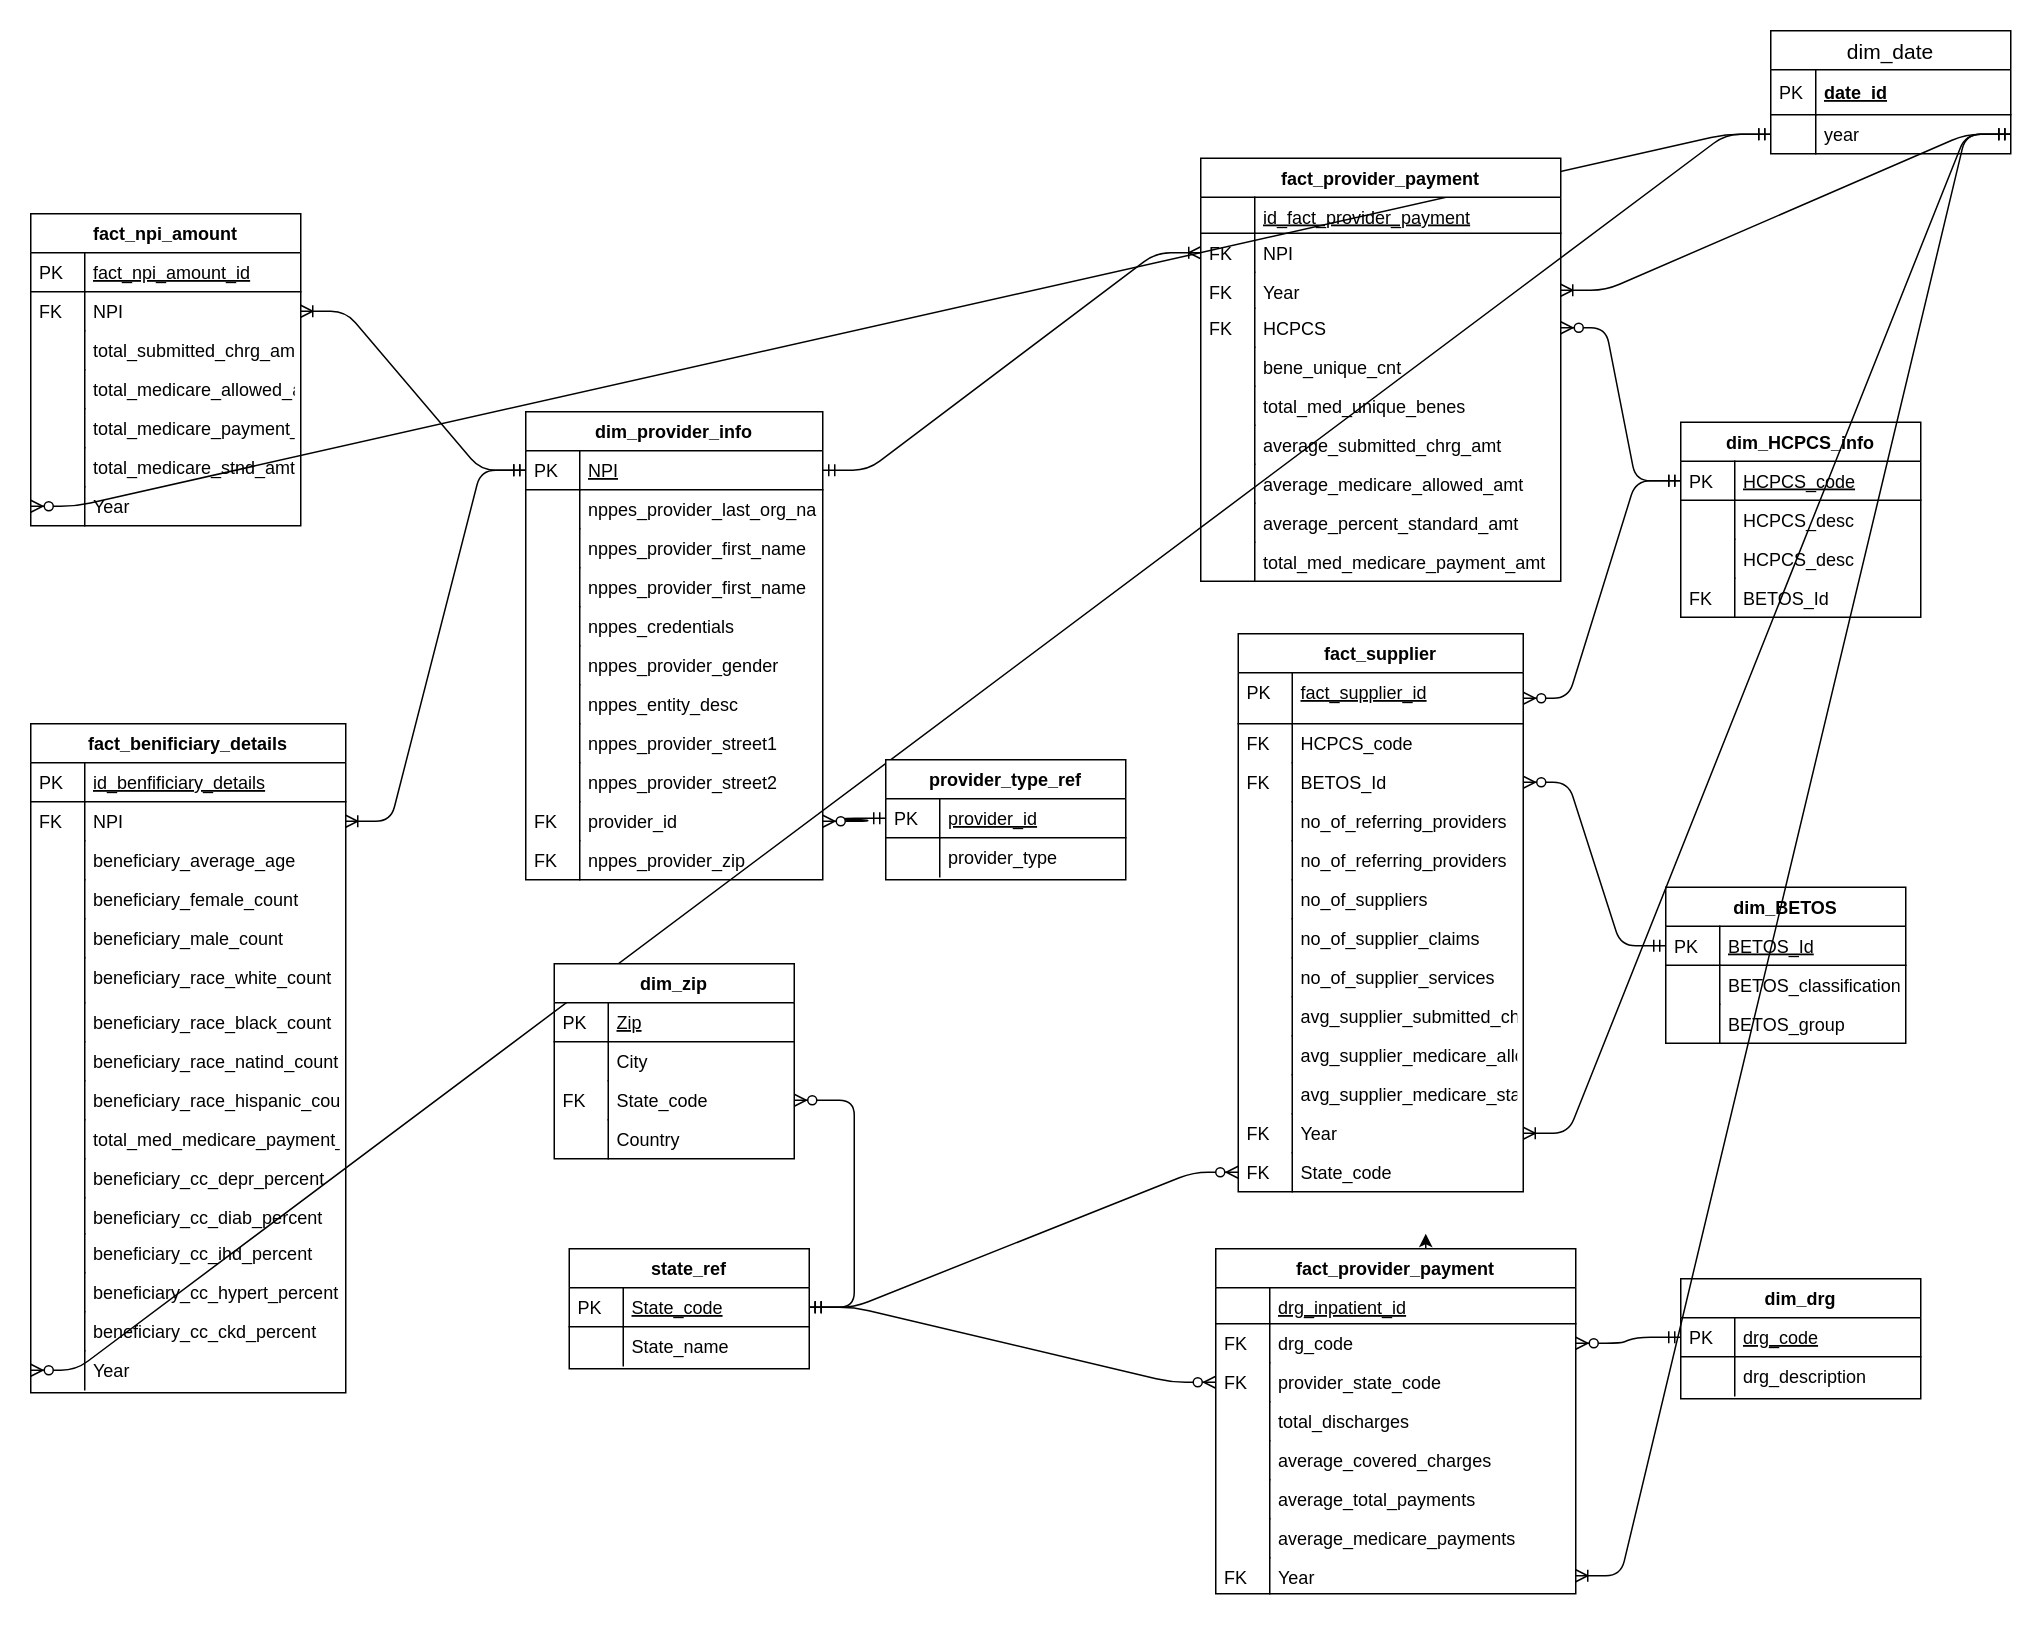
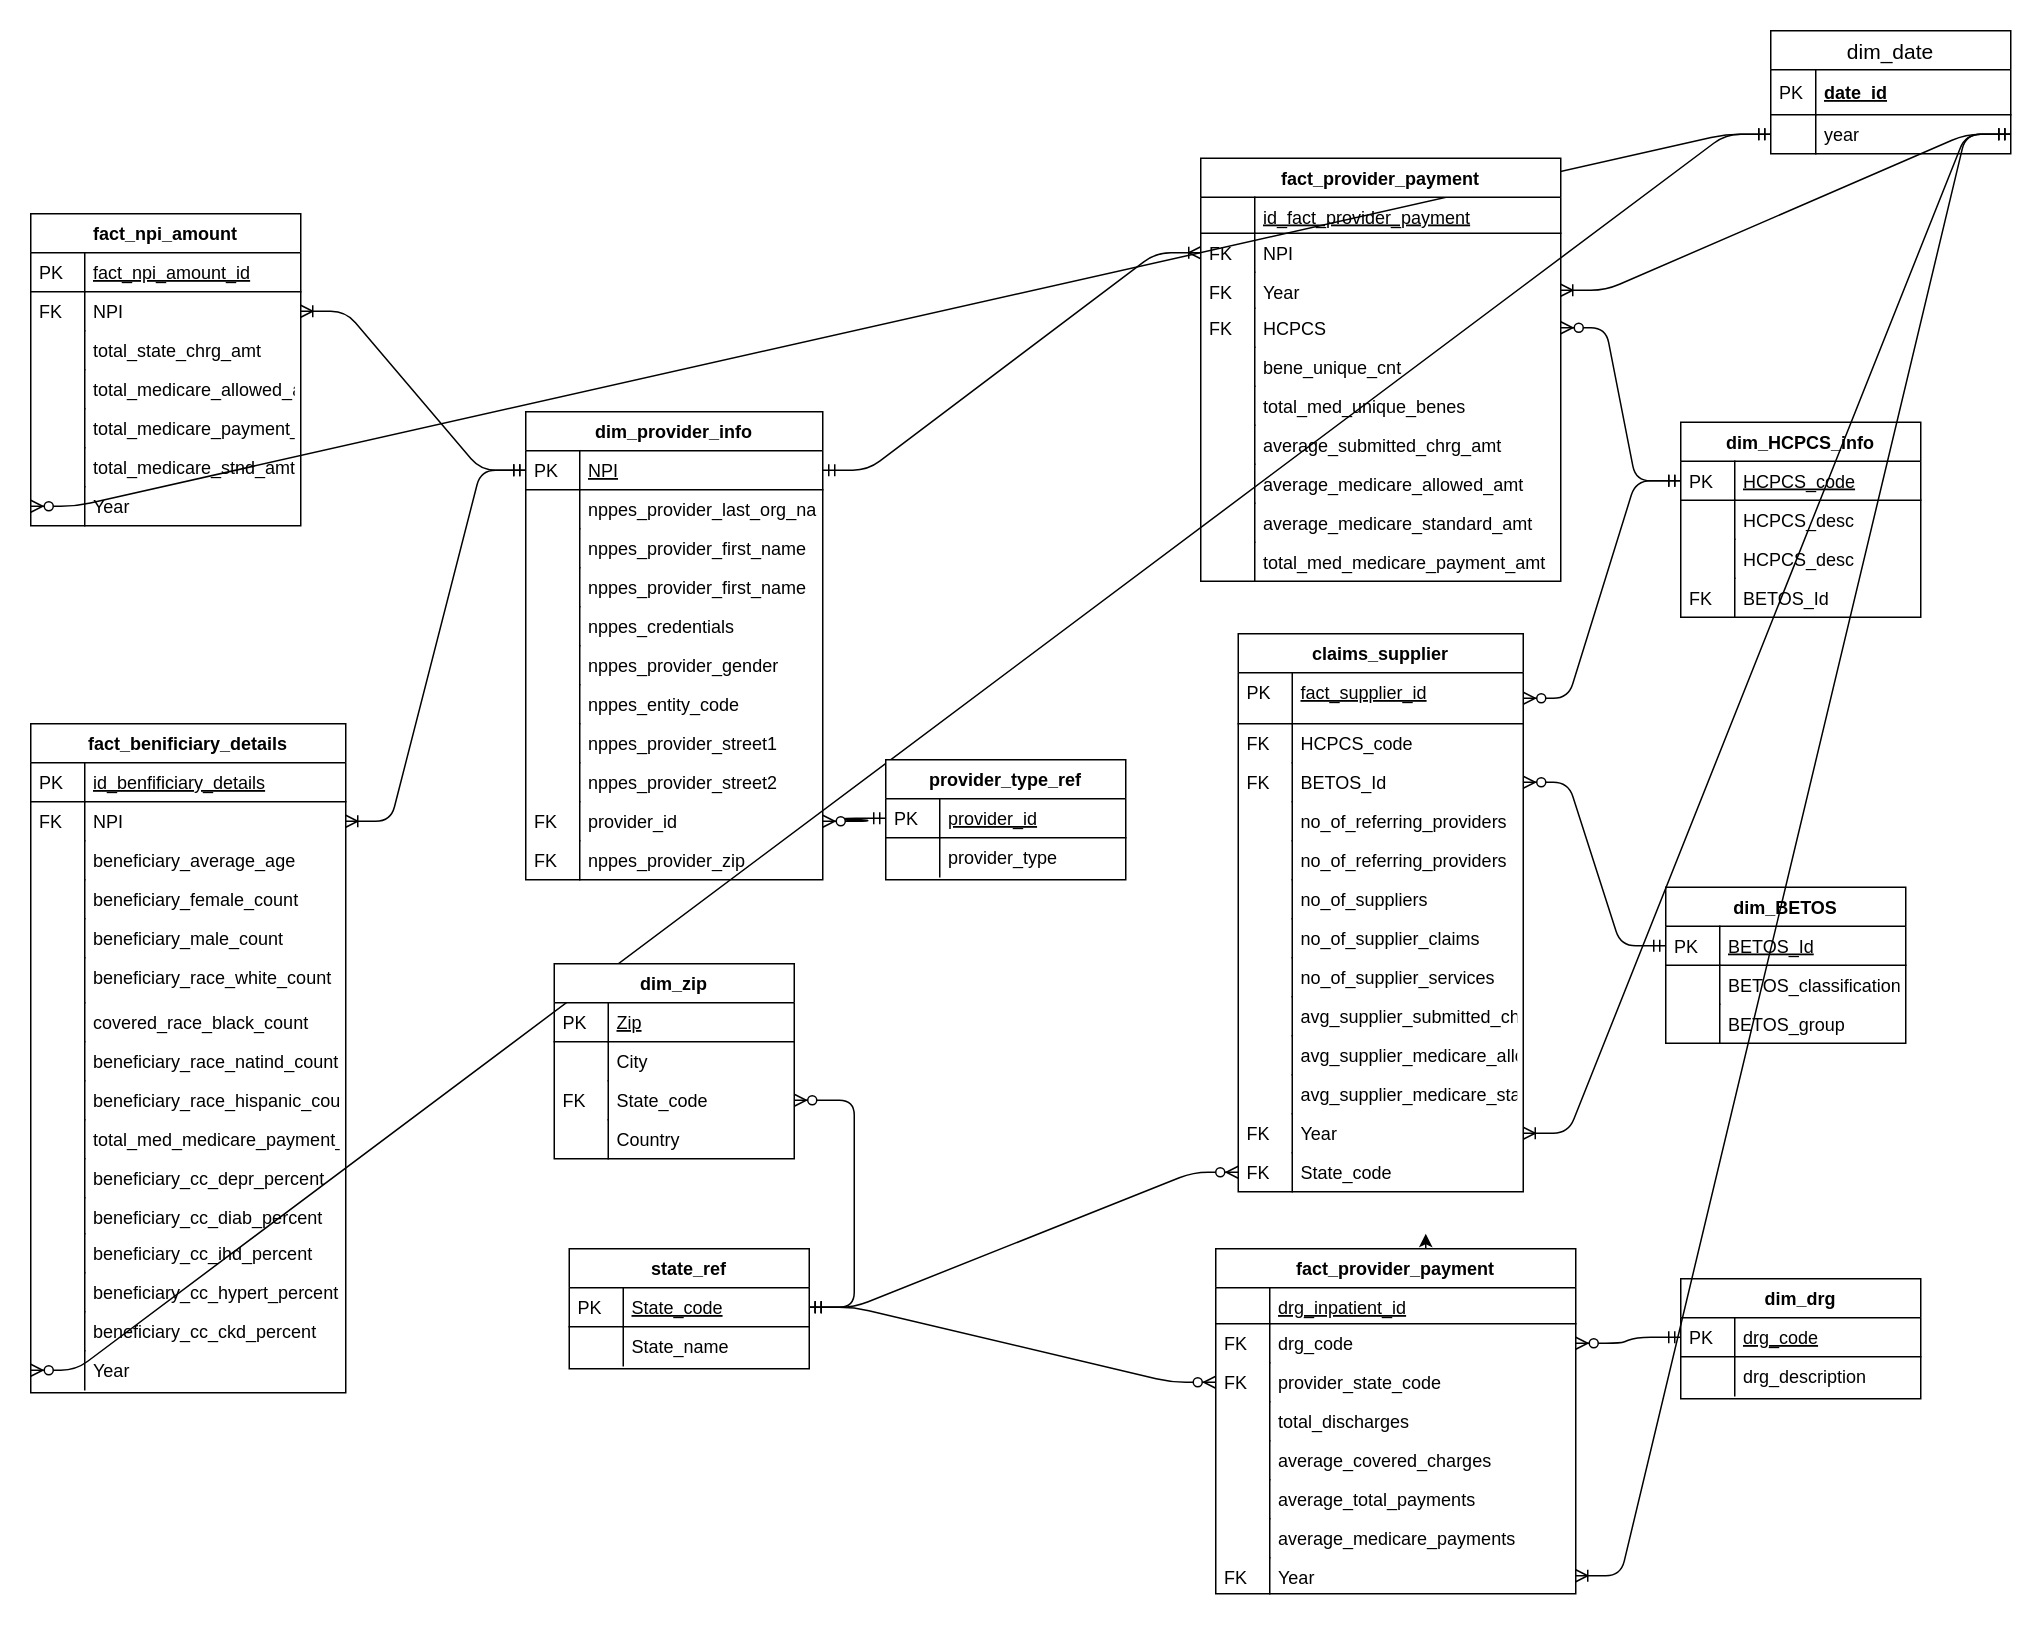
(209, 351) -> (191, 351)
(1404, 524) -> (1407, 524)
(1380, 654) -> (1380, 654)
(671, 705) -> (671, 705)
(227, 1023) -> (212, 1023)
